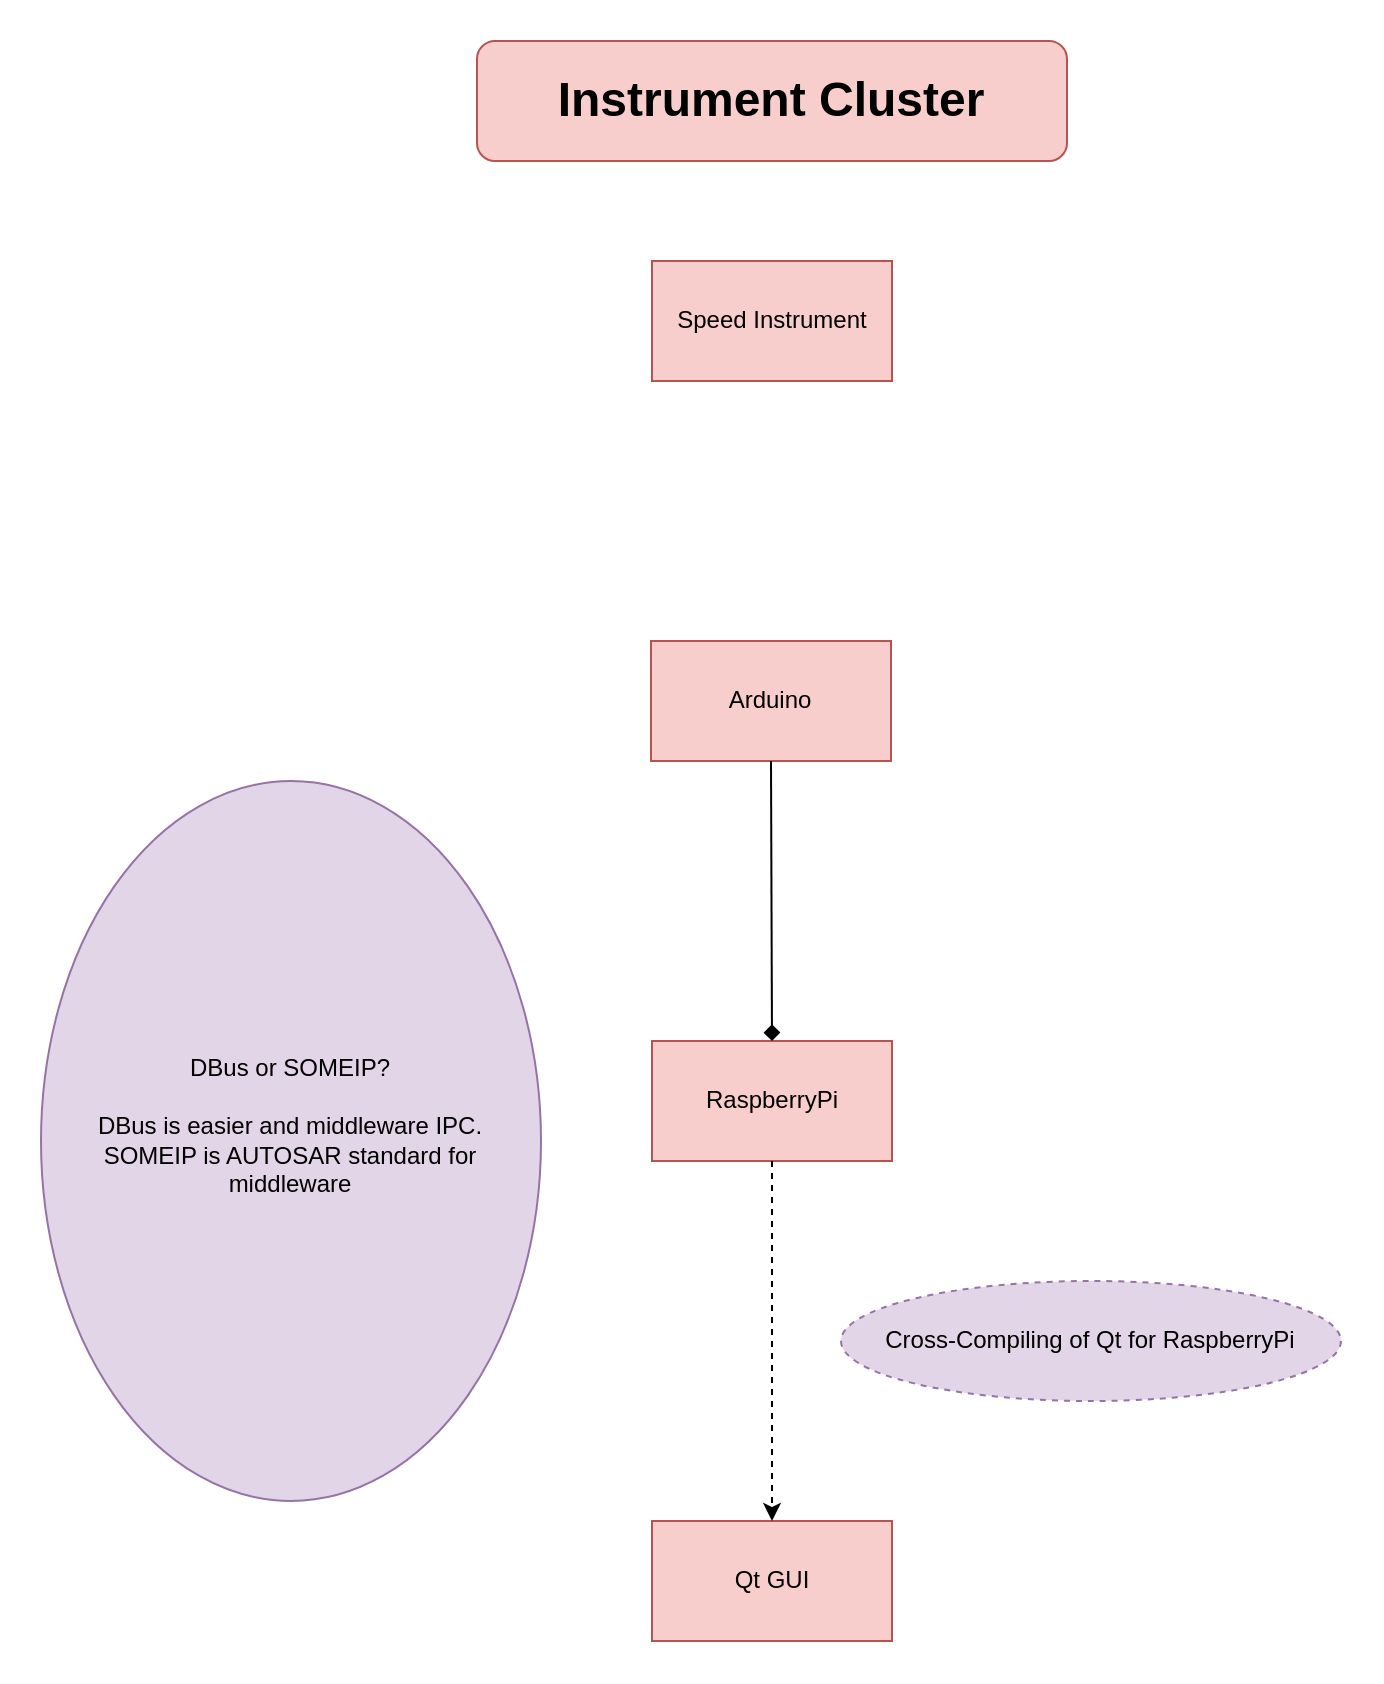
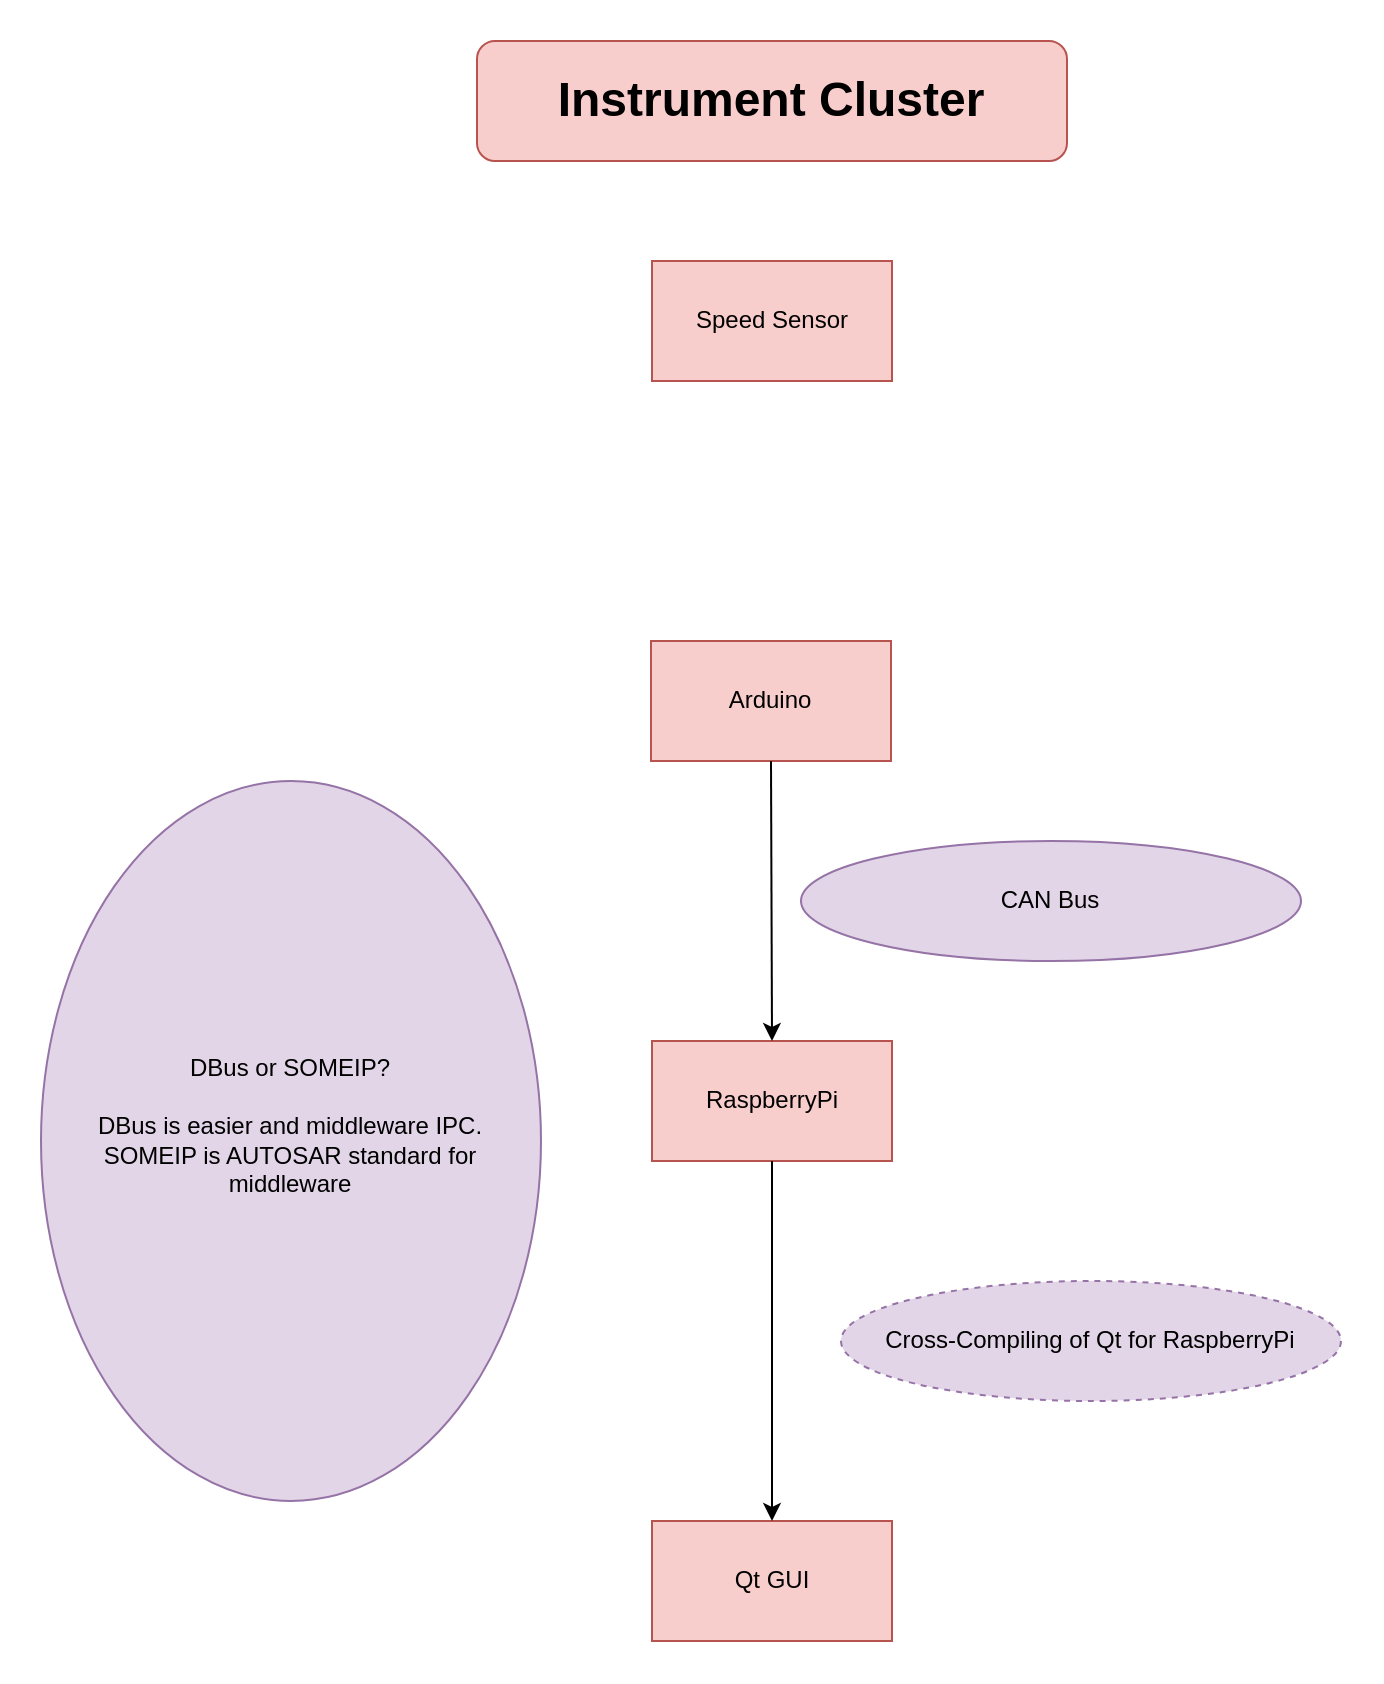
(773, 321) -> (773, 321)
none -> (1051, 901)
(772, 1025) -> (772, 1026)
(772, 1336) -> (772, 1336)
